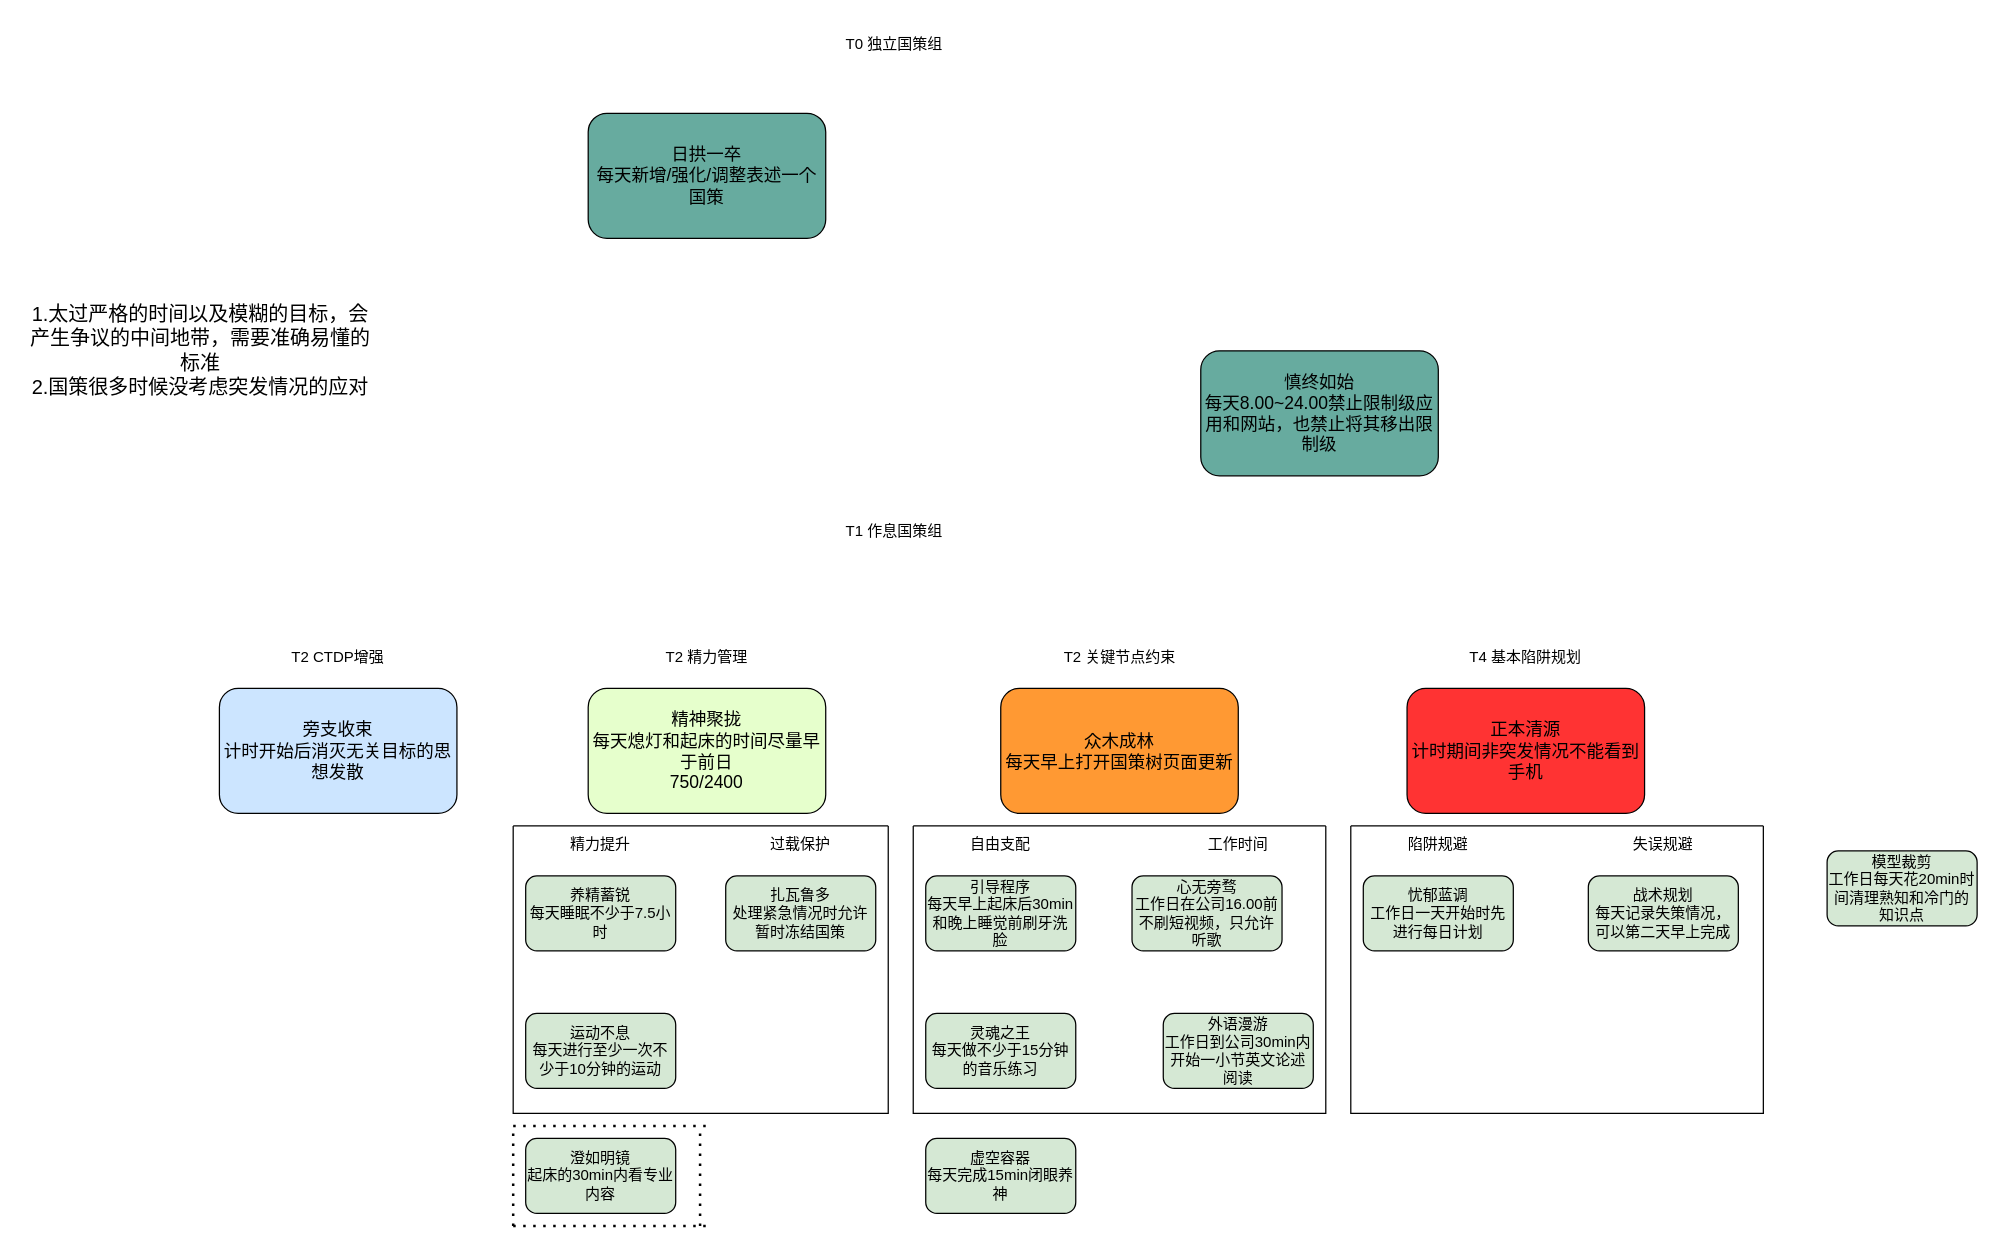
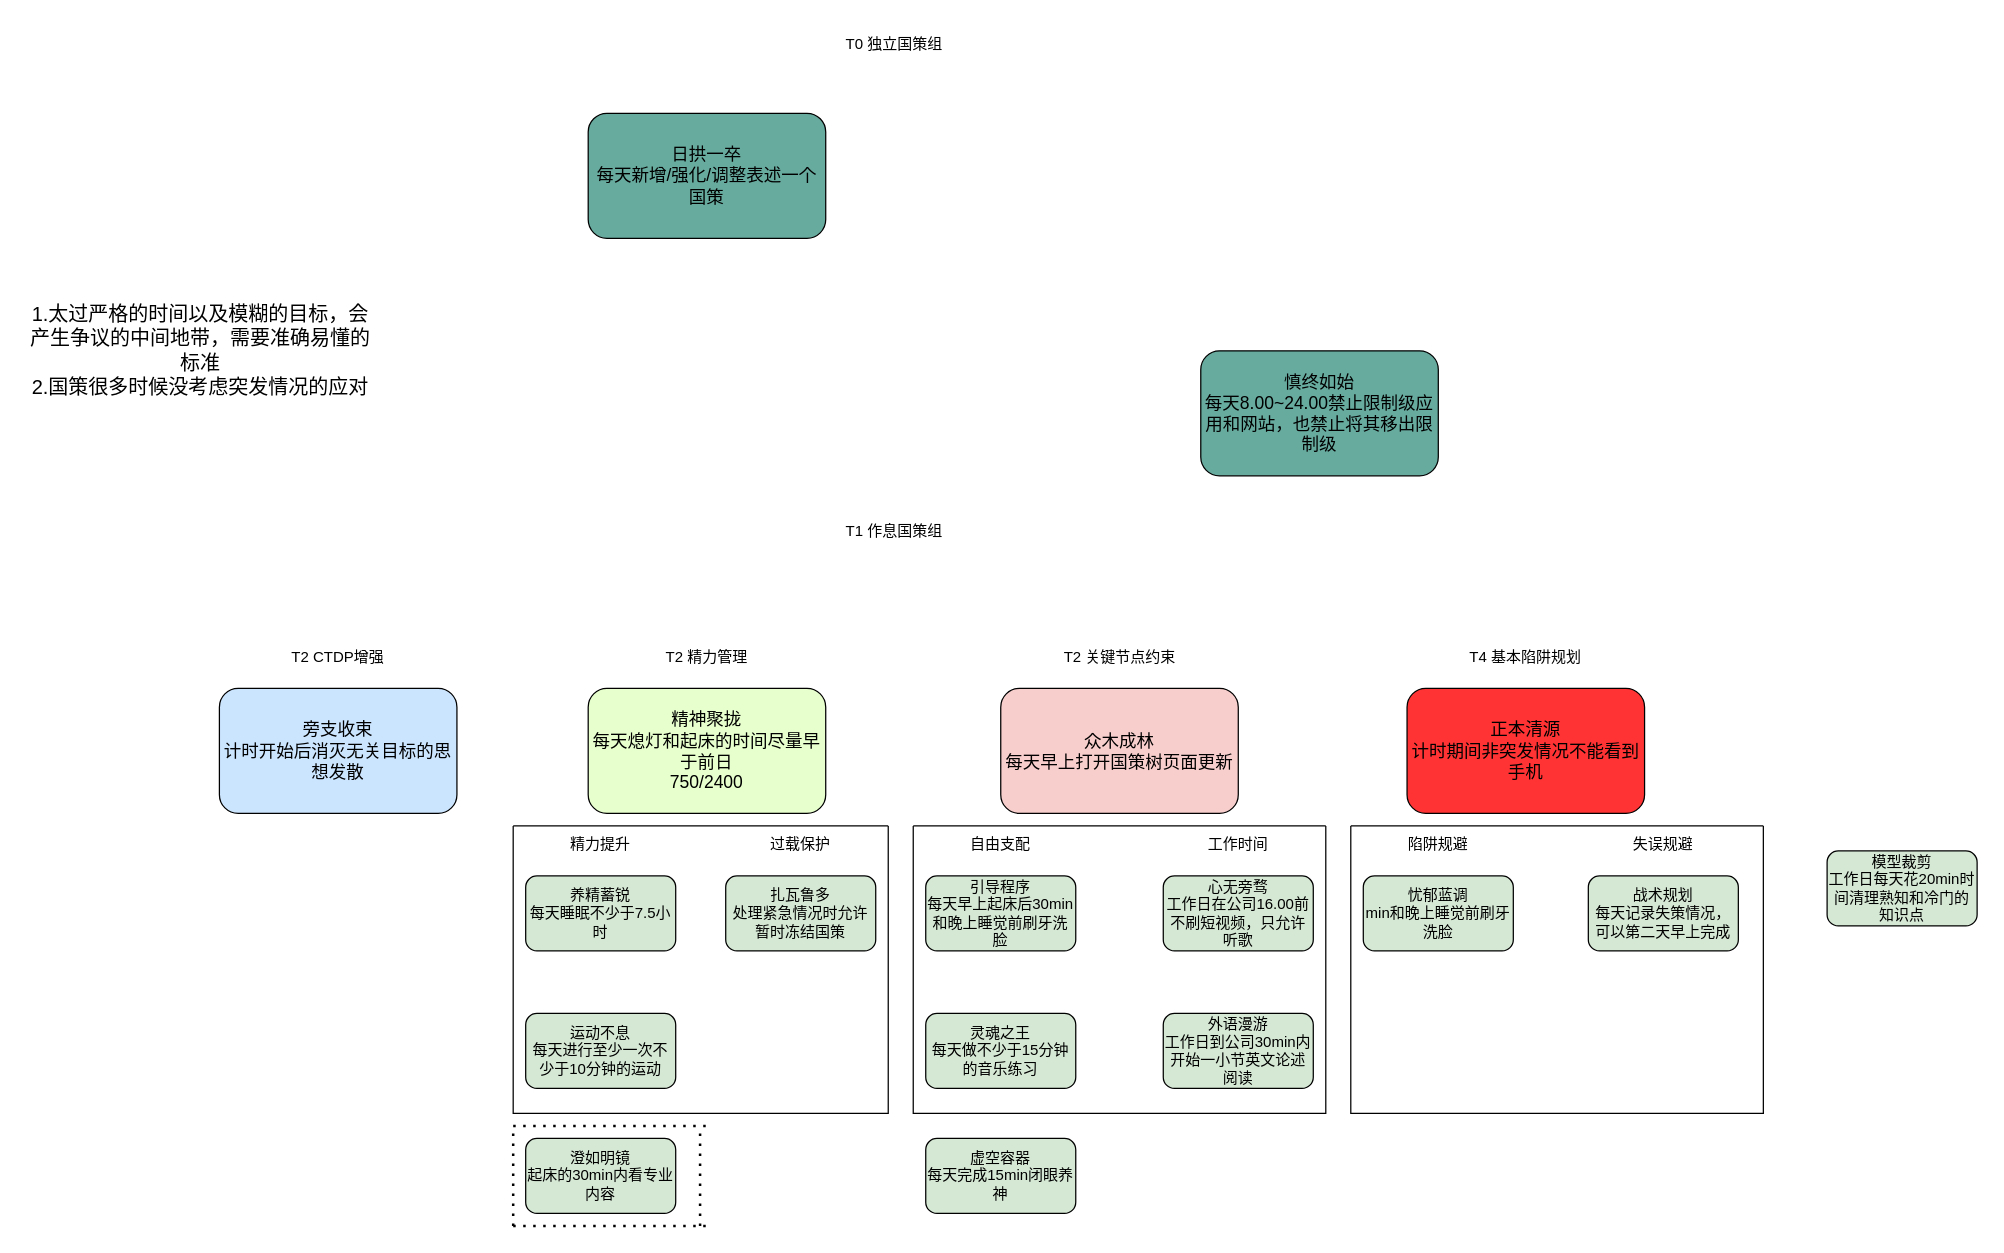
(1119, 751) -> (1119, 751)
(1207, 913) -> (1238, 913)
(1438, 913) -> (1438, 913)
